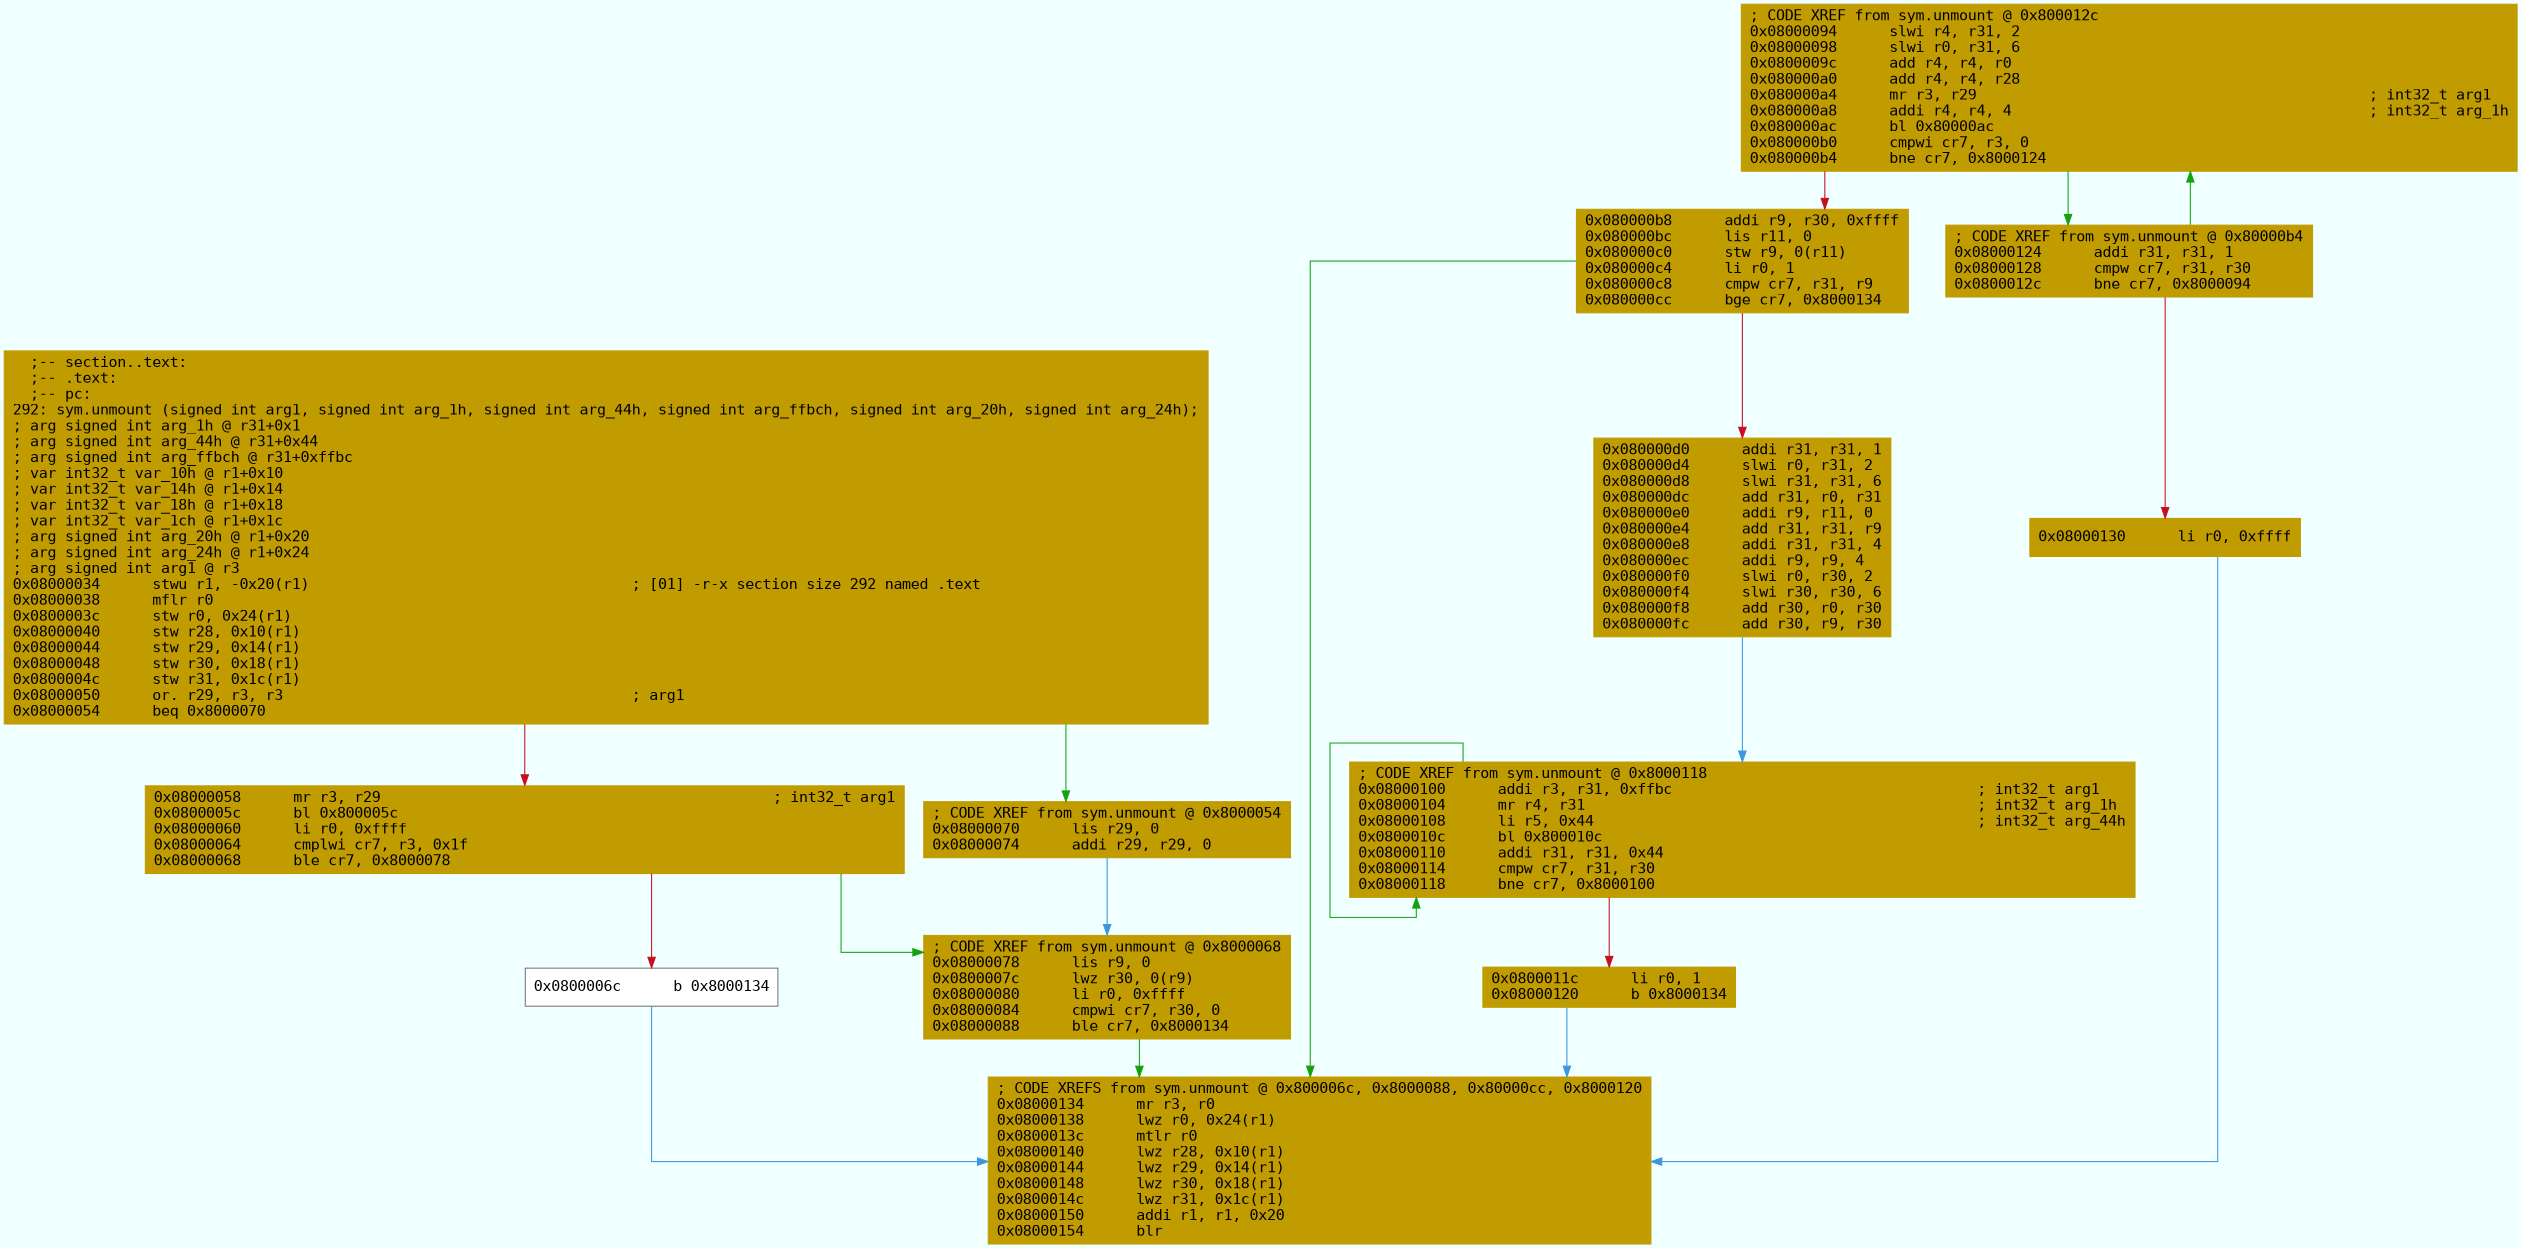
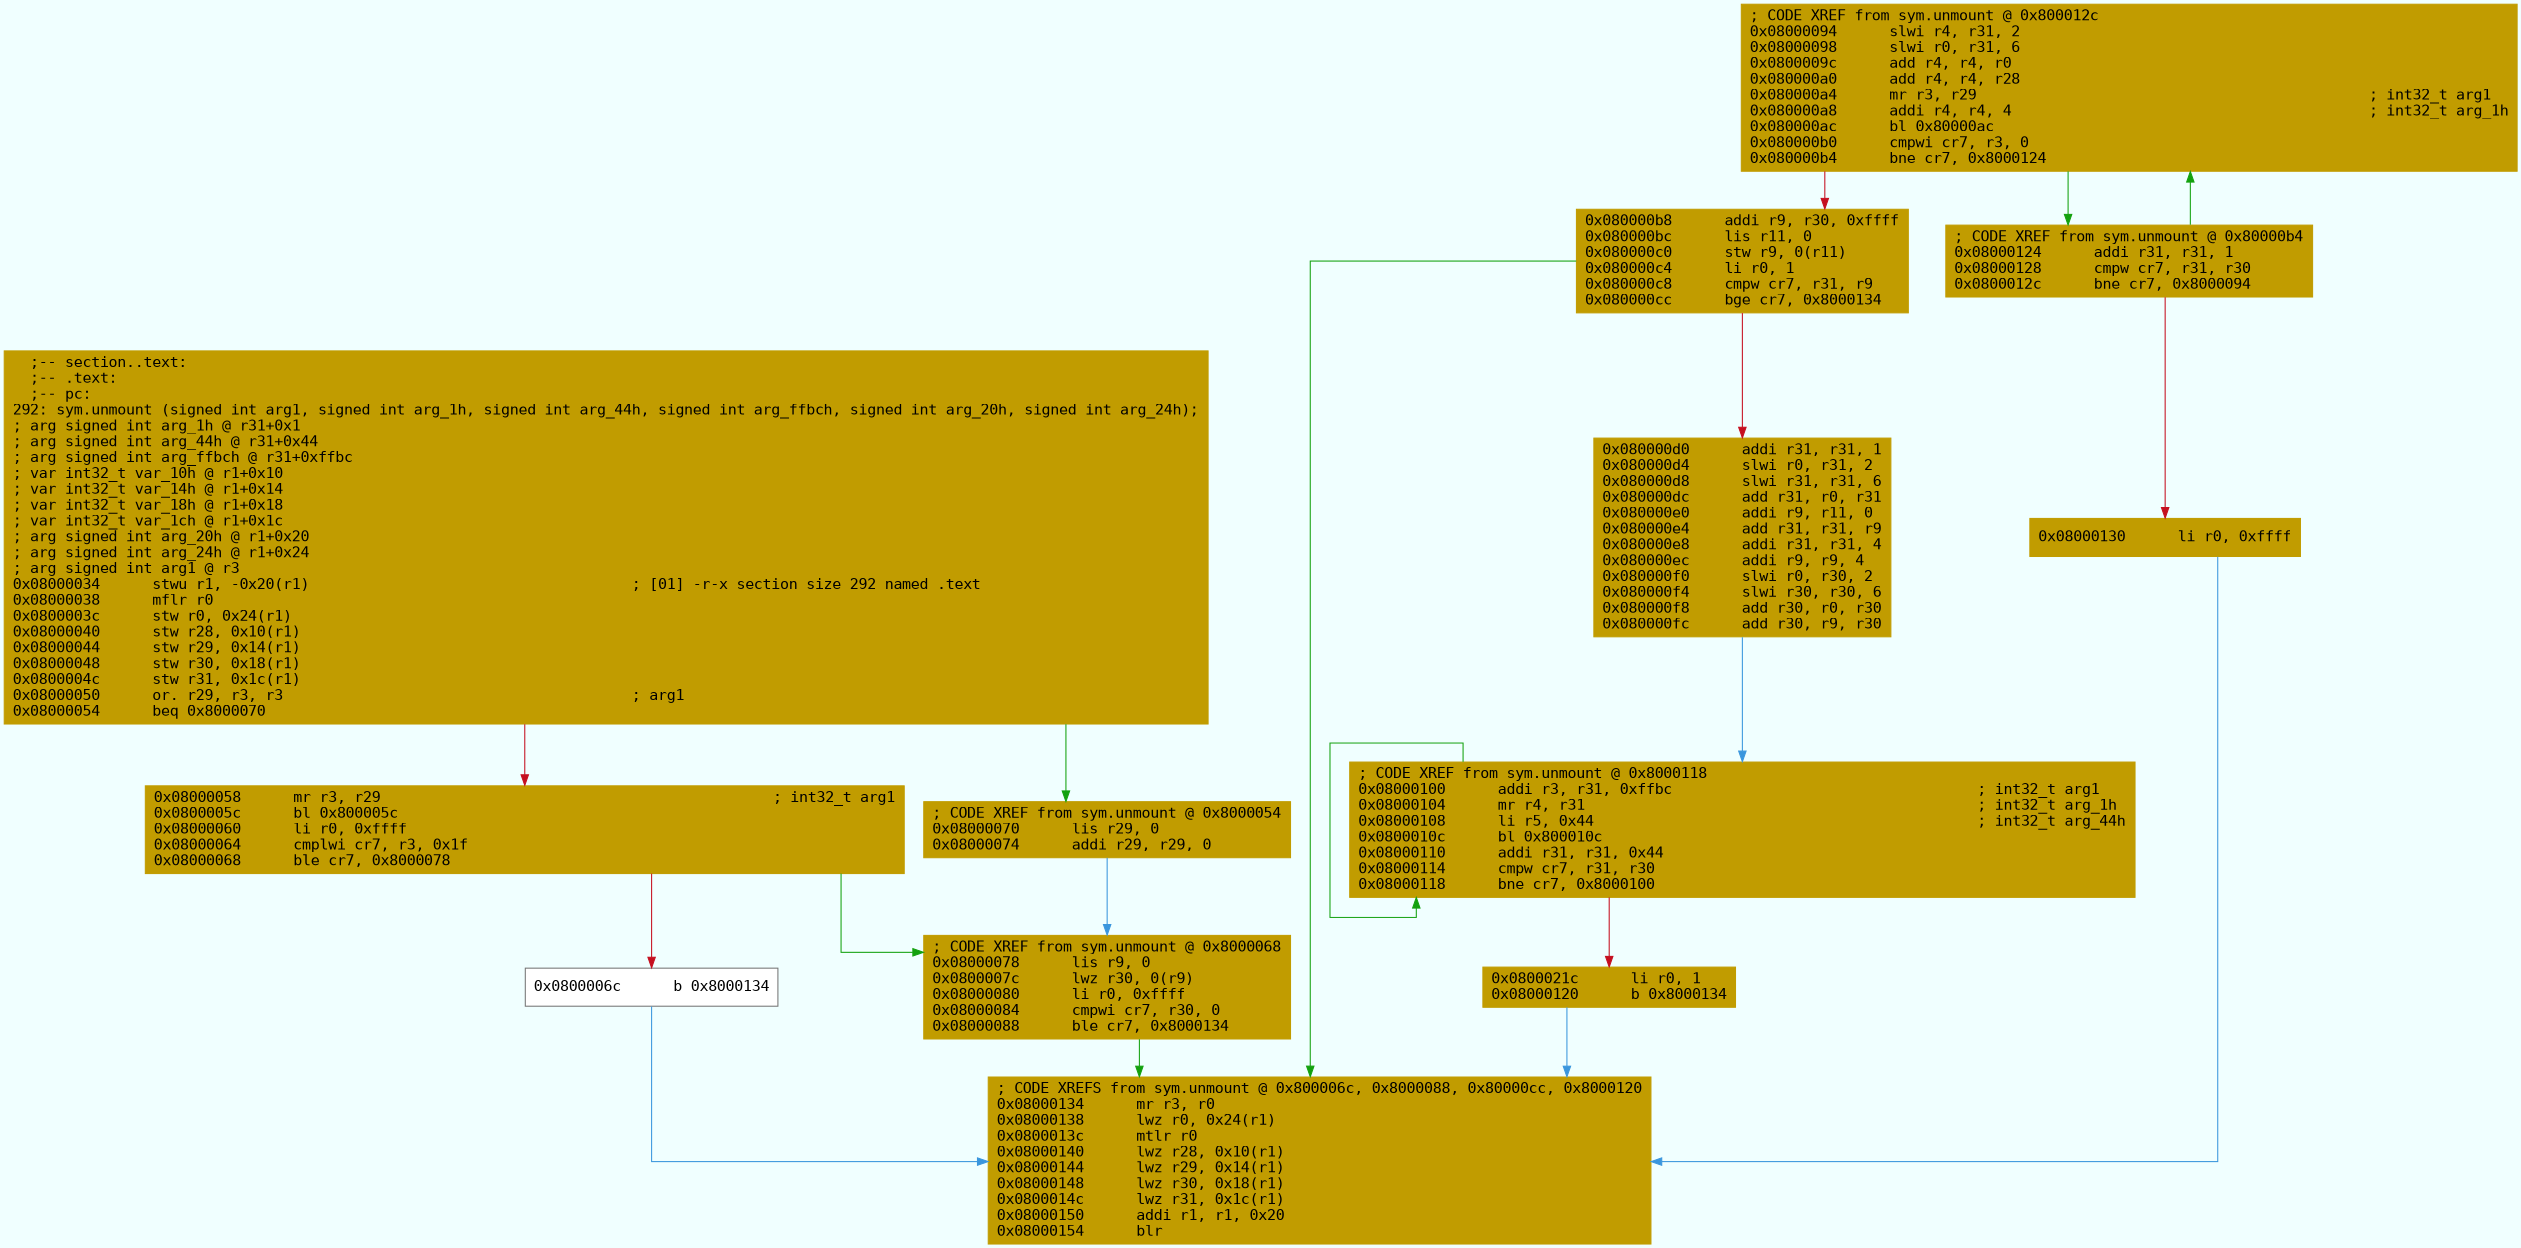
(1609, 987) -> (1609, 987)
